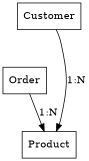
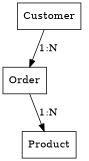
(66, 77) -> (38, 45)
